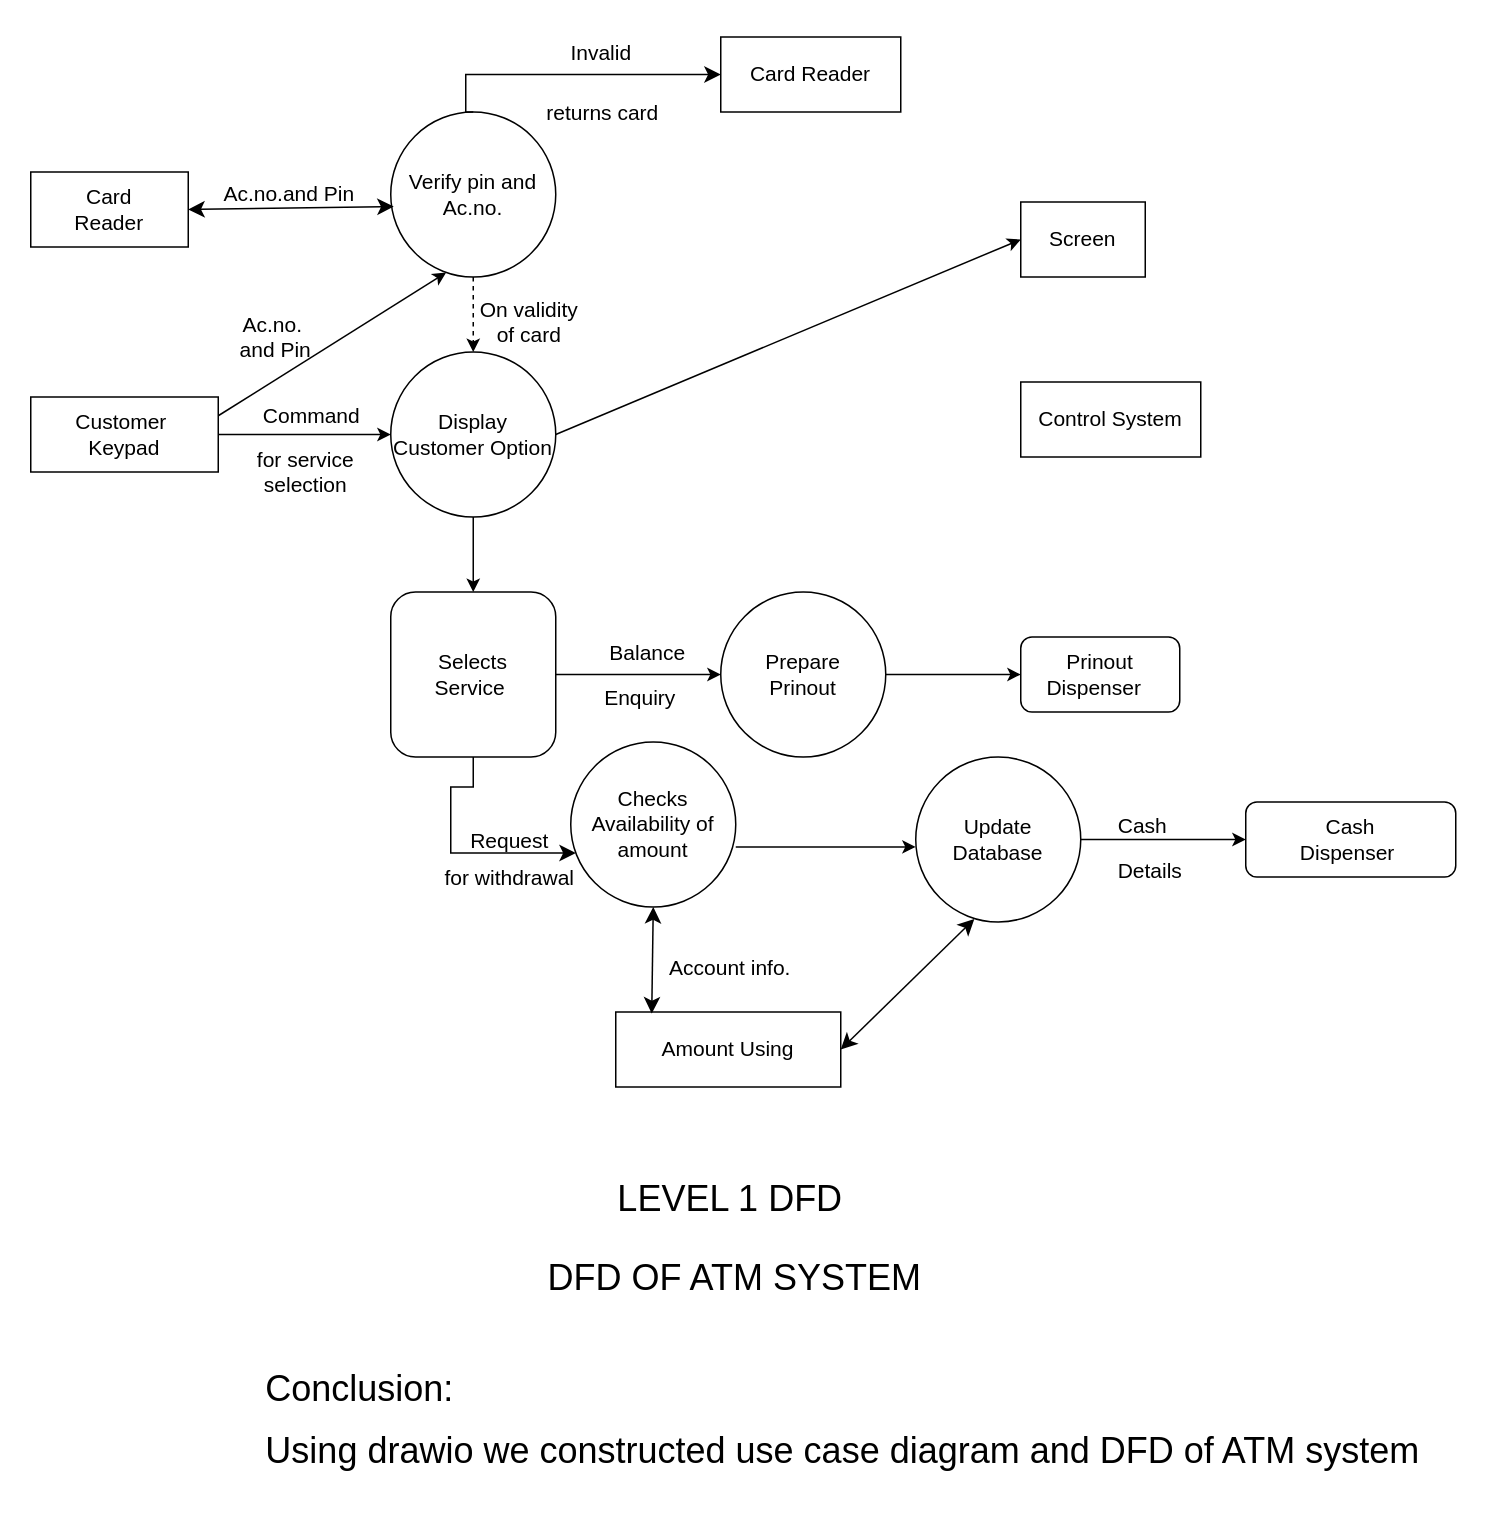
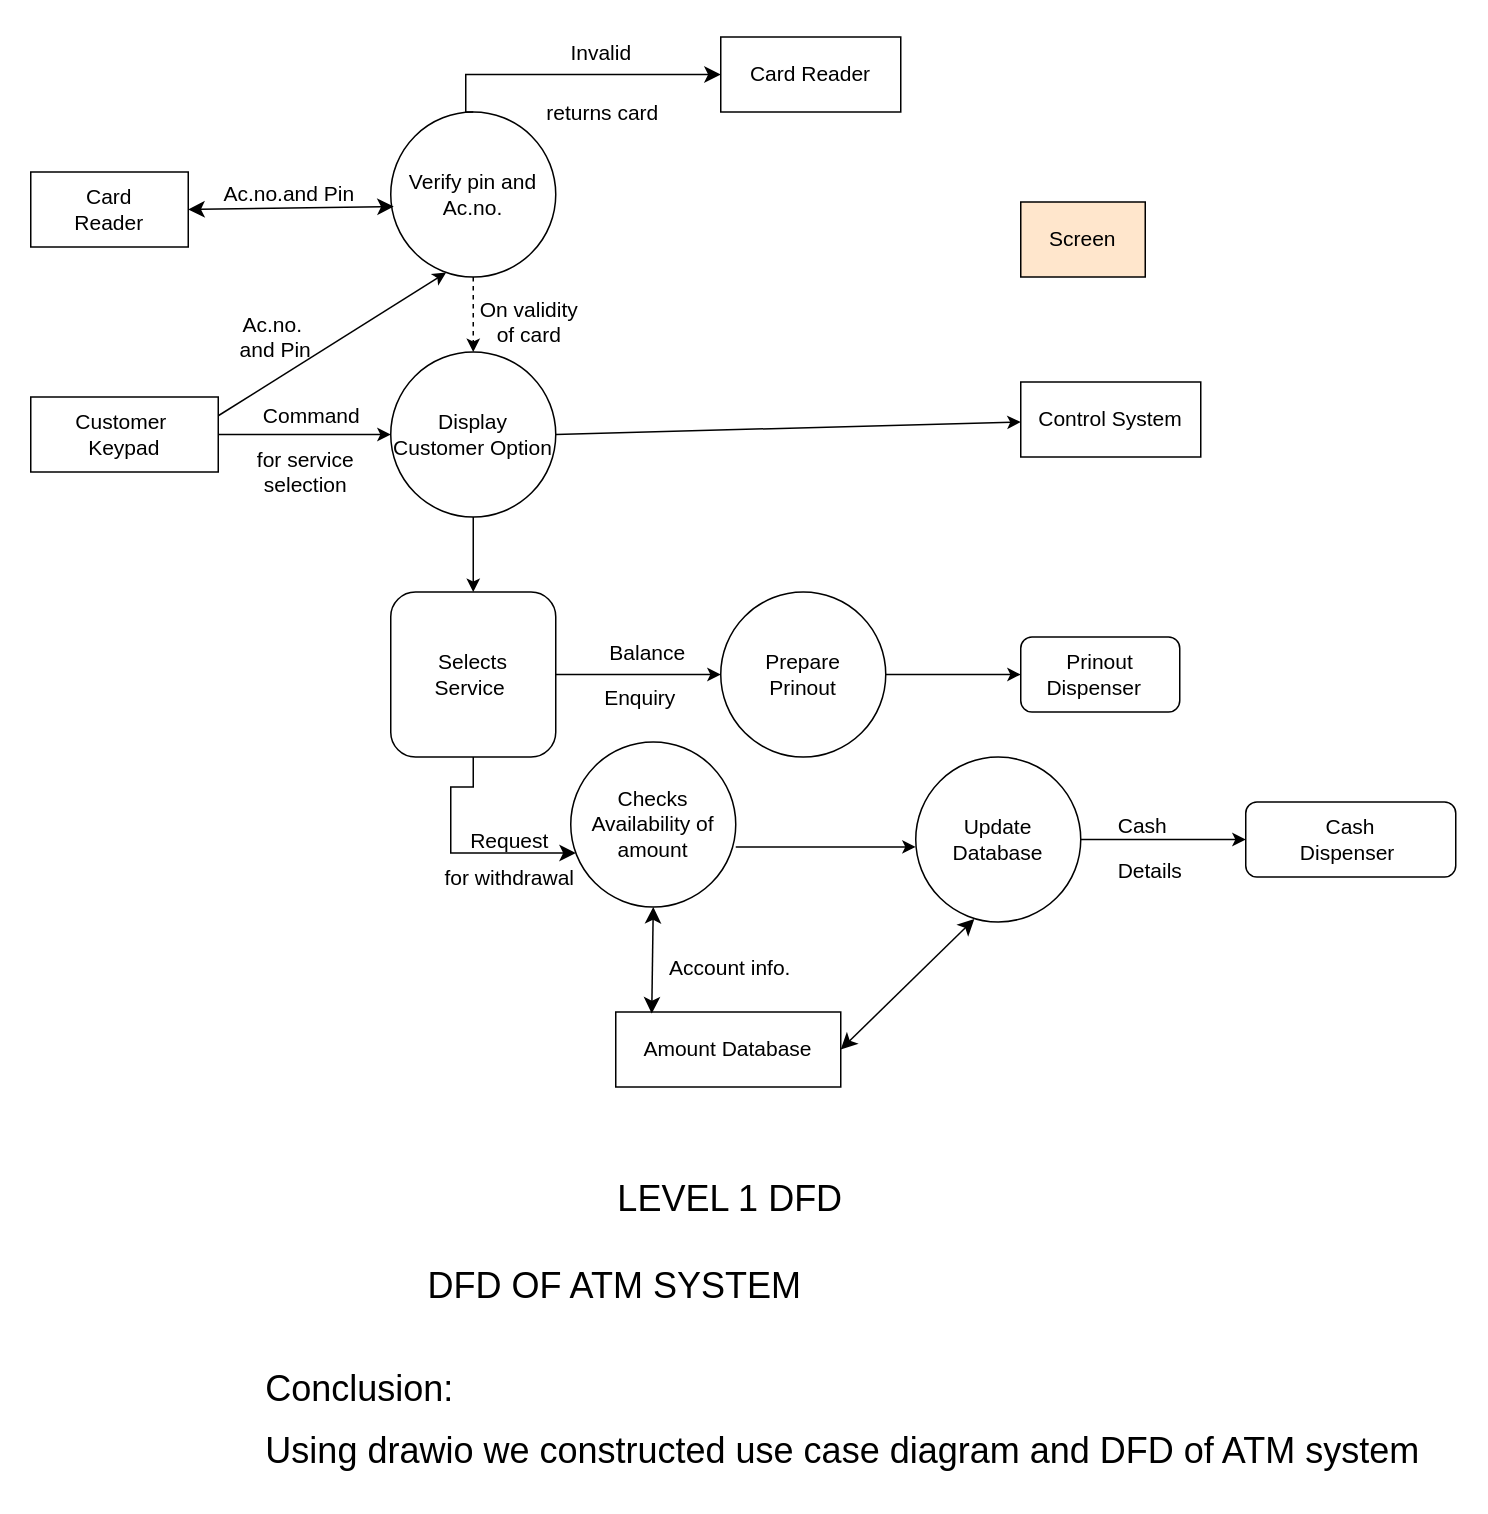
(1083, 239) -> (1083, 239)
(784, 339) -> (783, 428)
(728, 1049) -> (728, 1049)
(734, 1278) -> (614, 1286)
